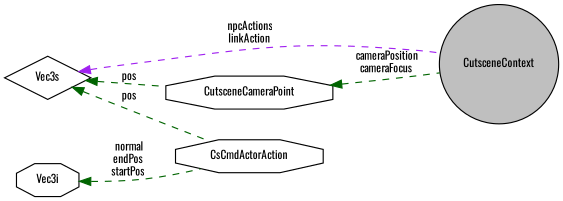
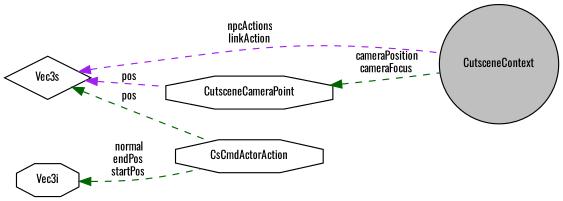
(131, 84) -> (131, 84)
